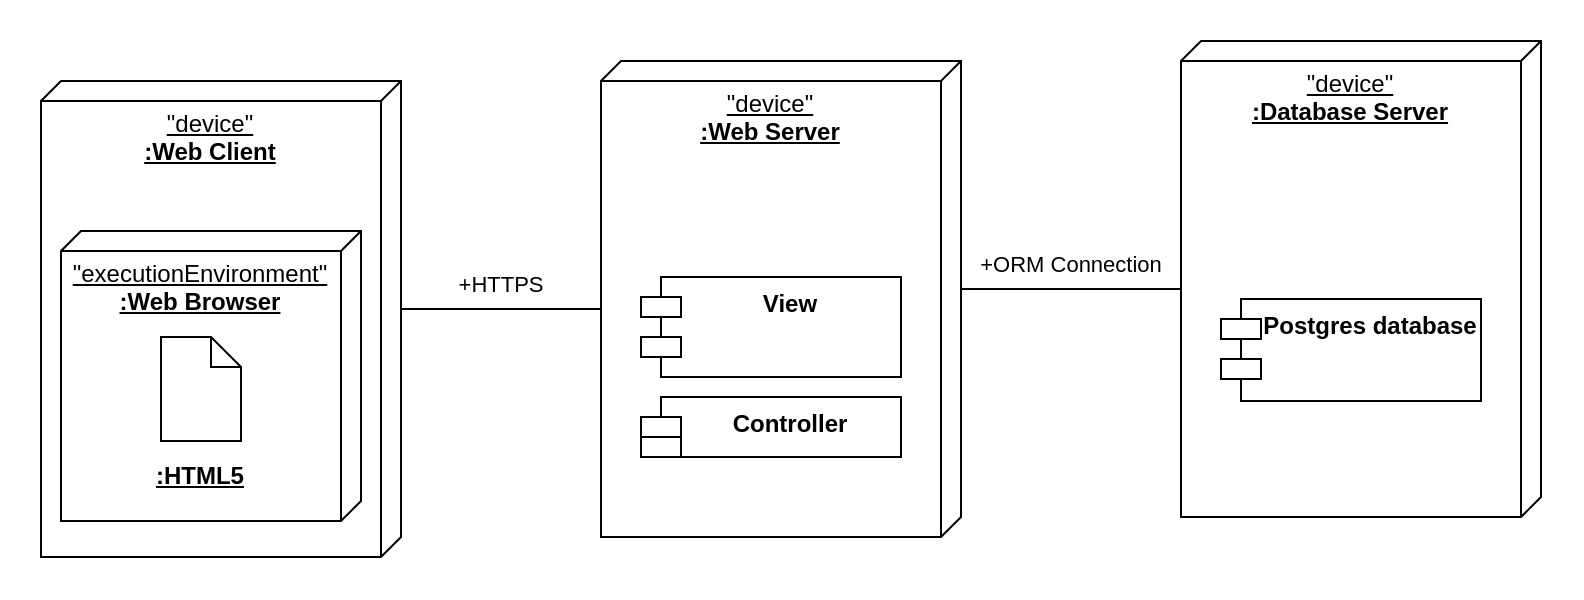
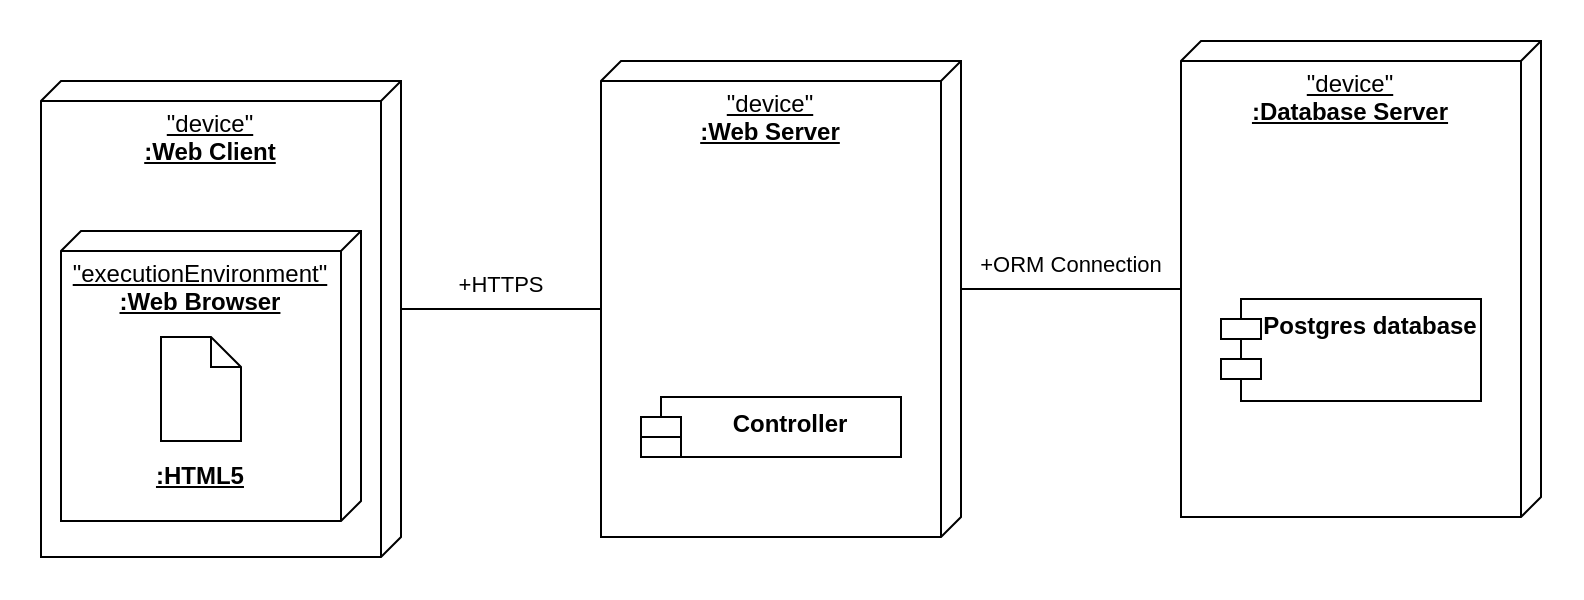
(771, 327) -> none
